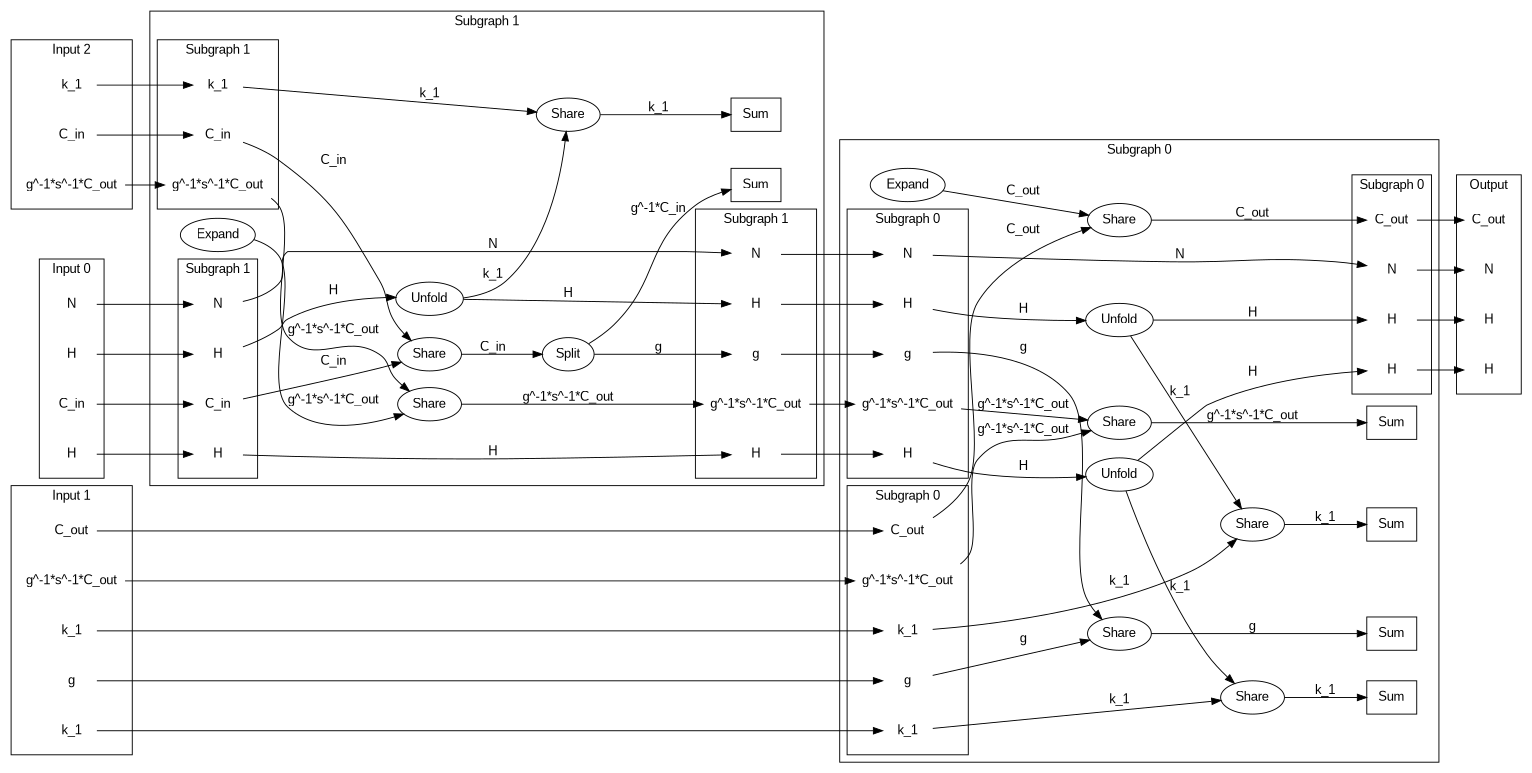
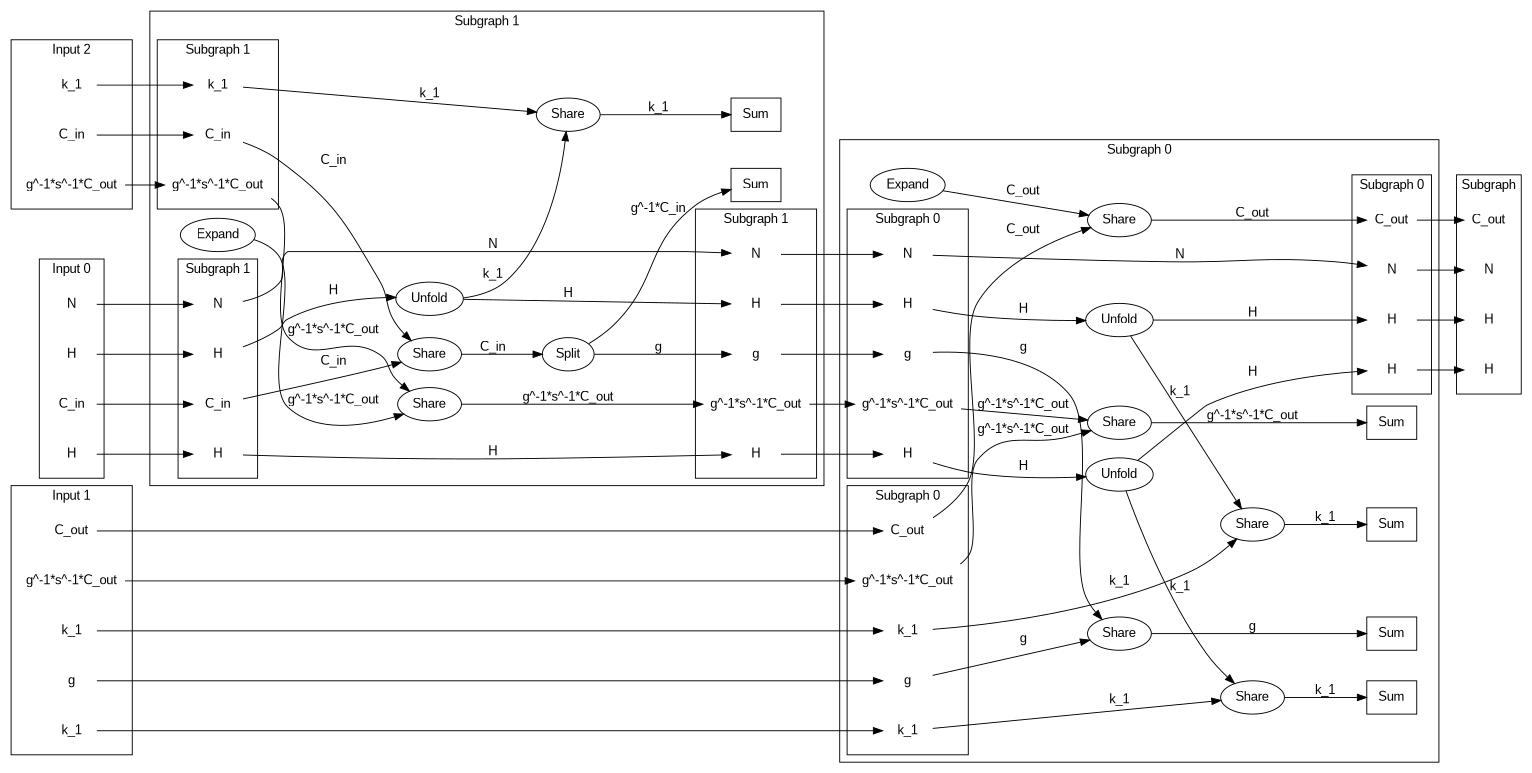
(1489, 185) -> (1489, 185)
